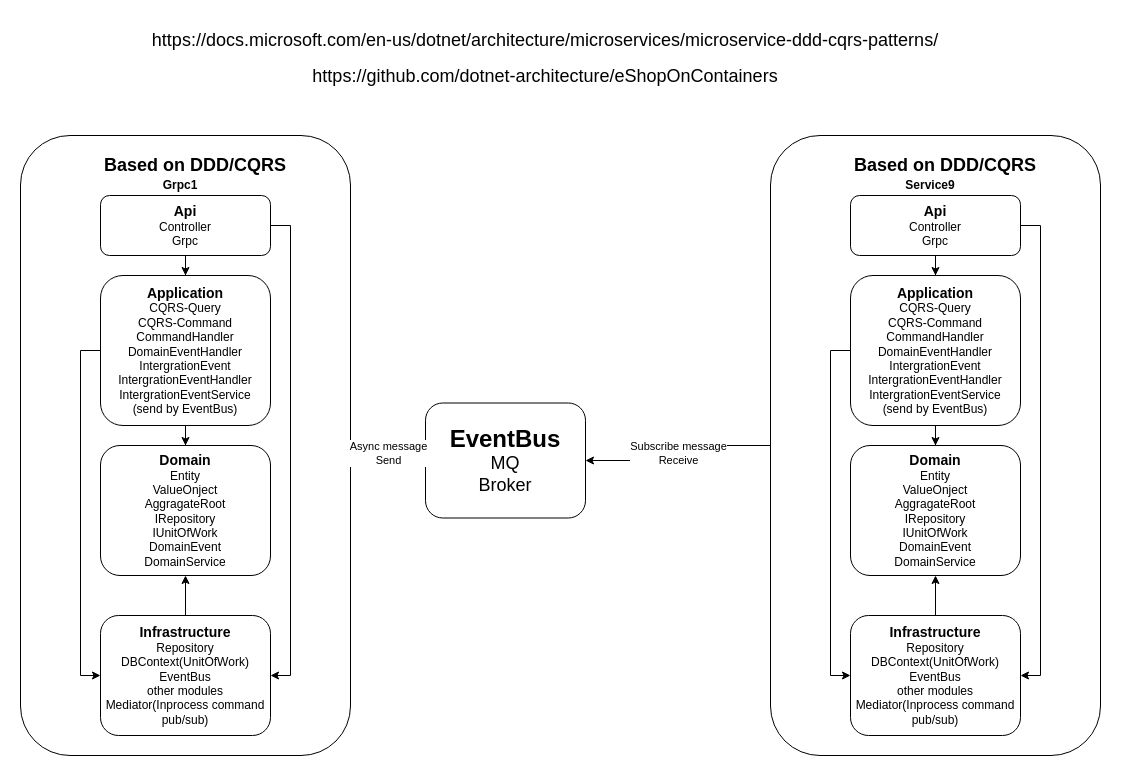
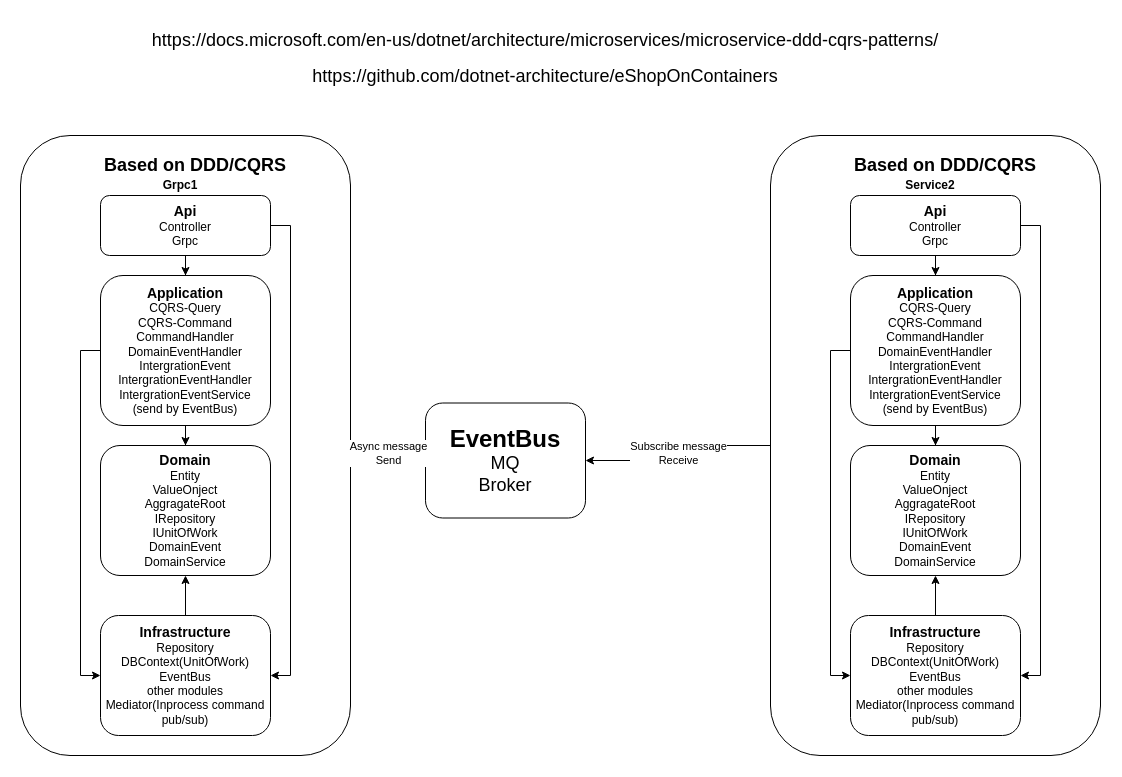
(931, 186) -> (931, 186)
